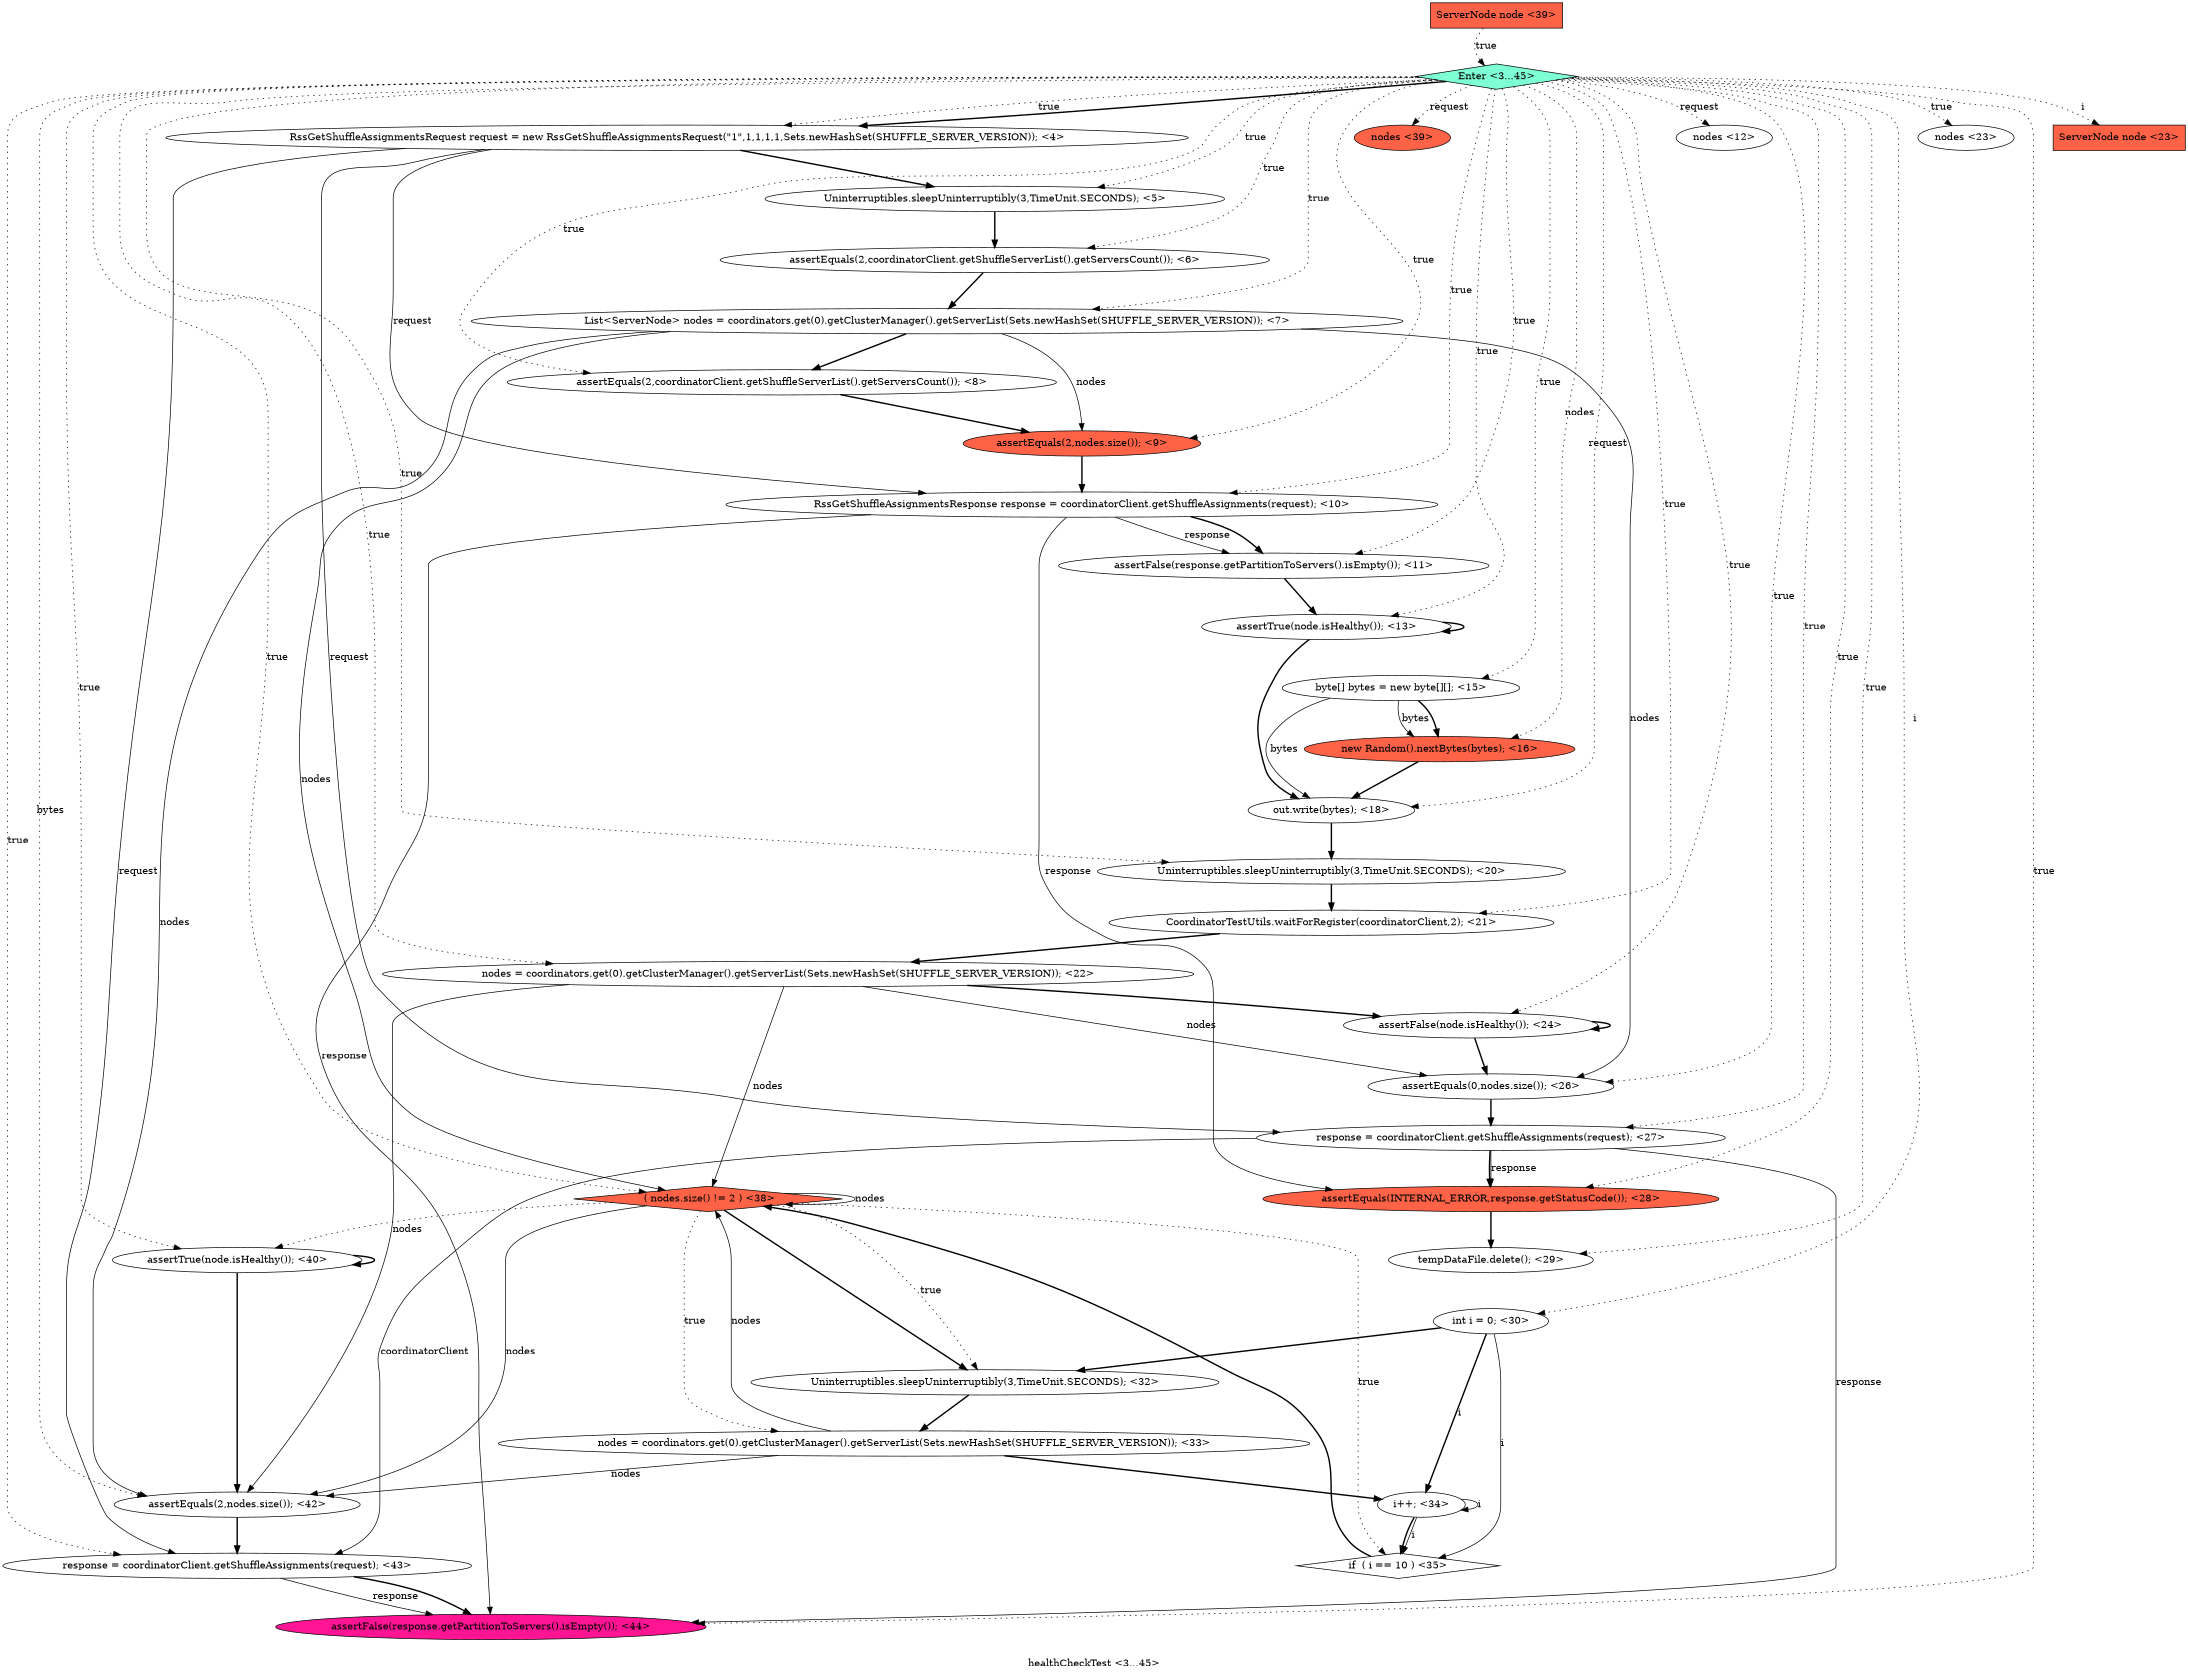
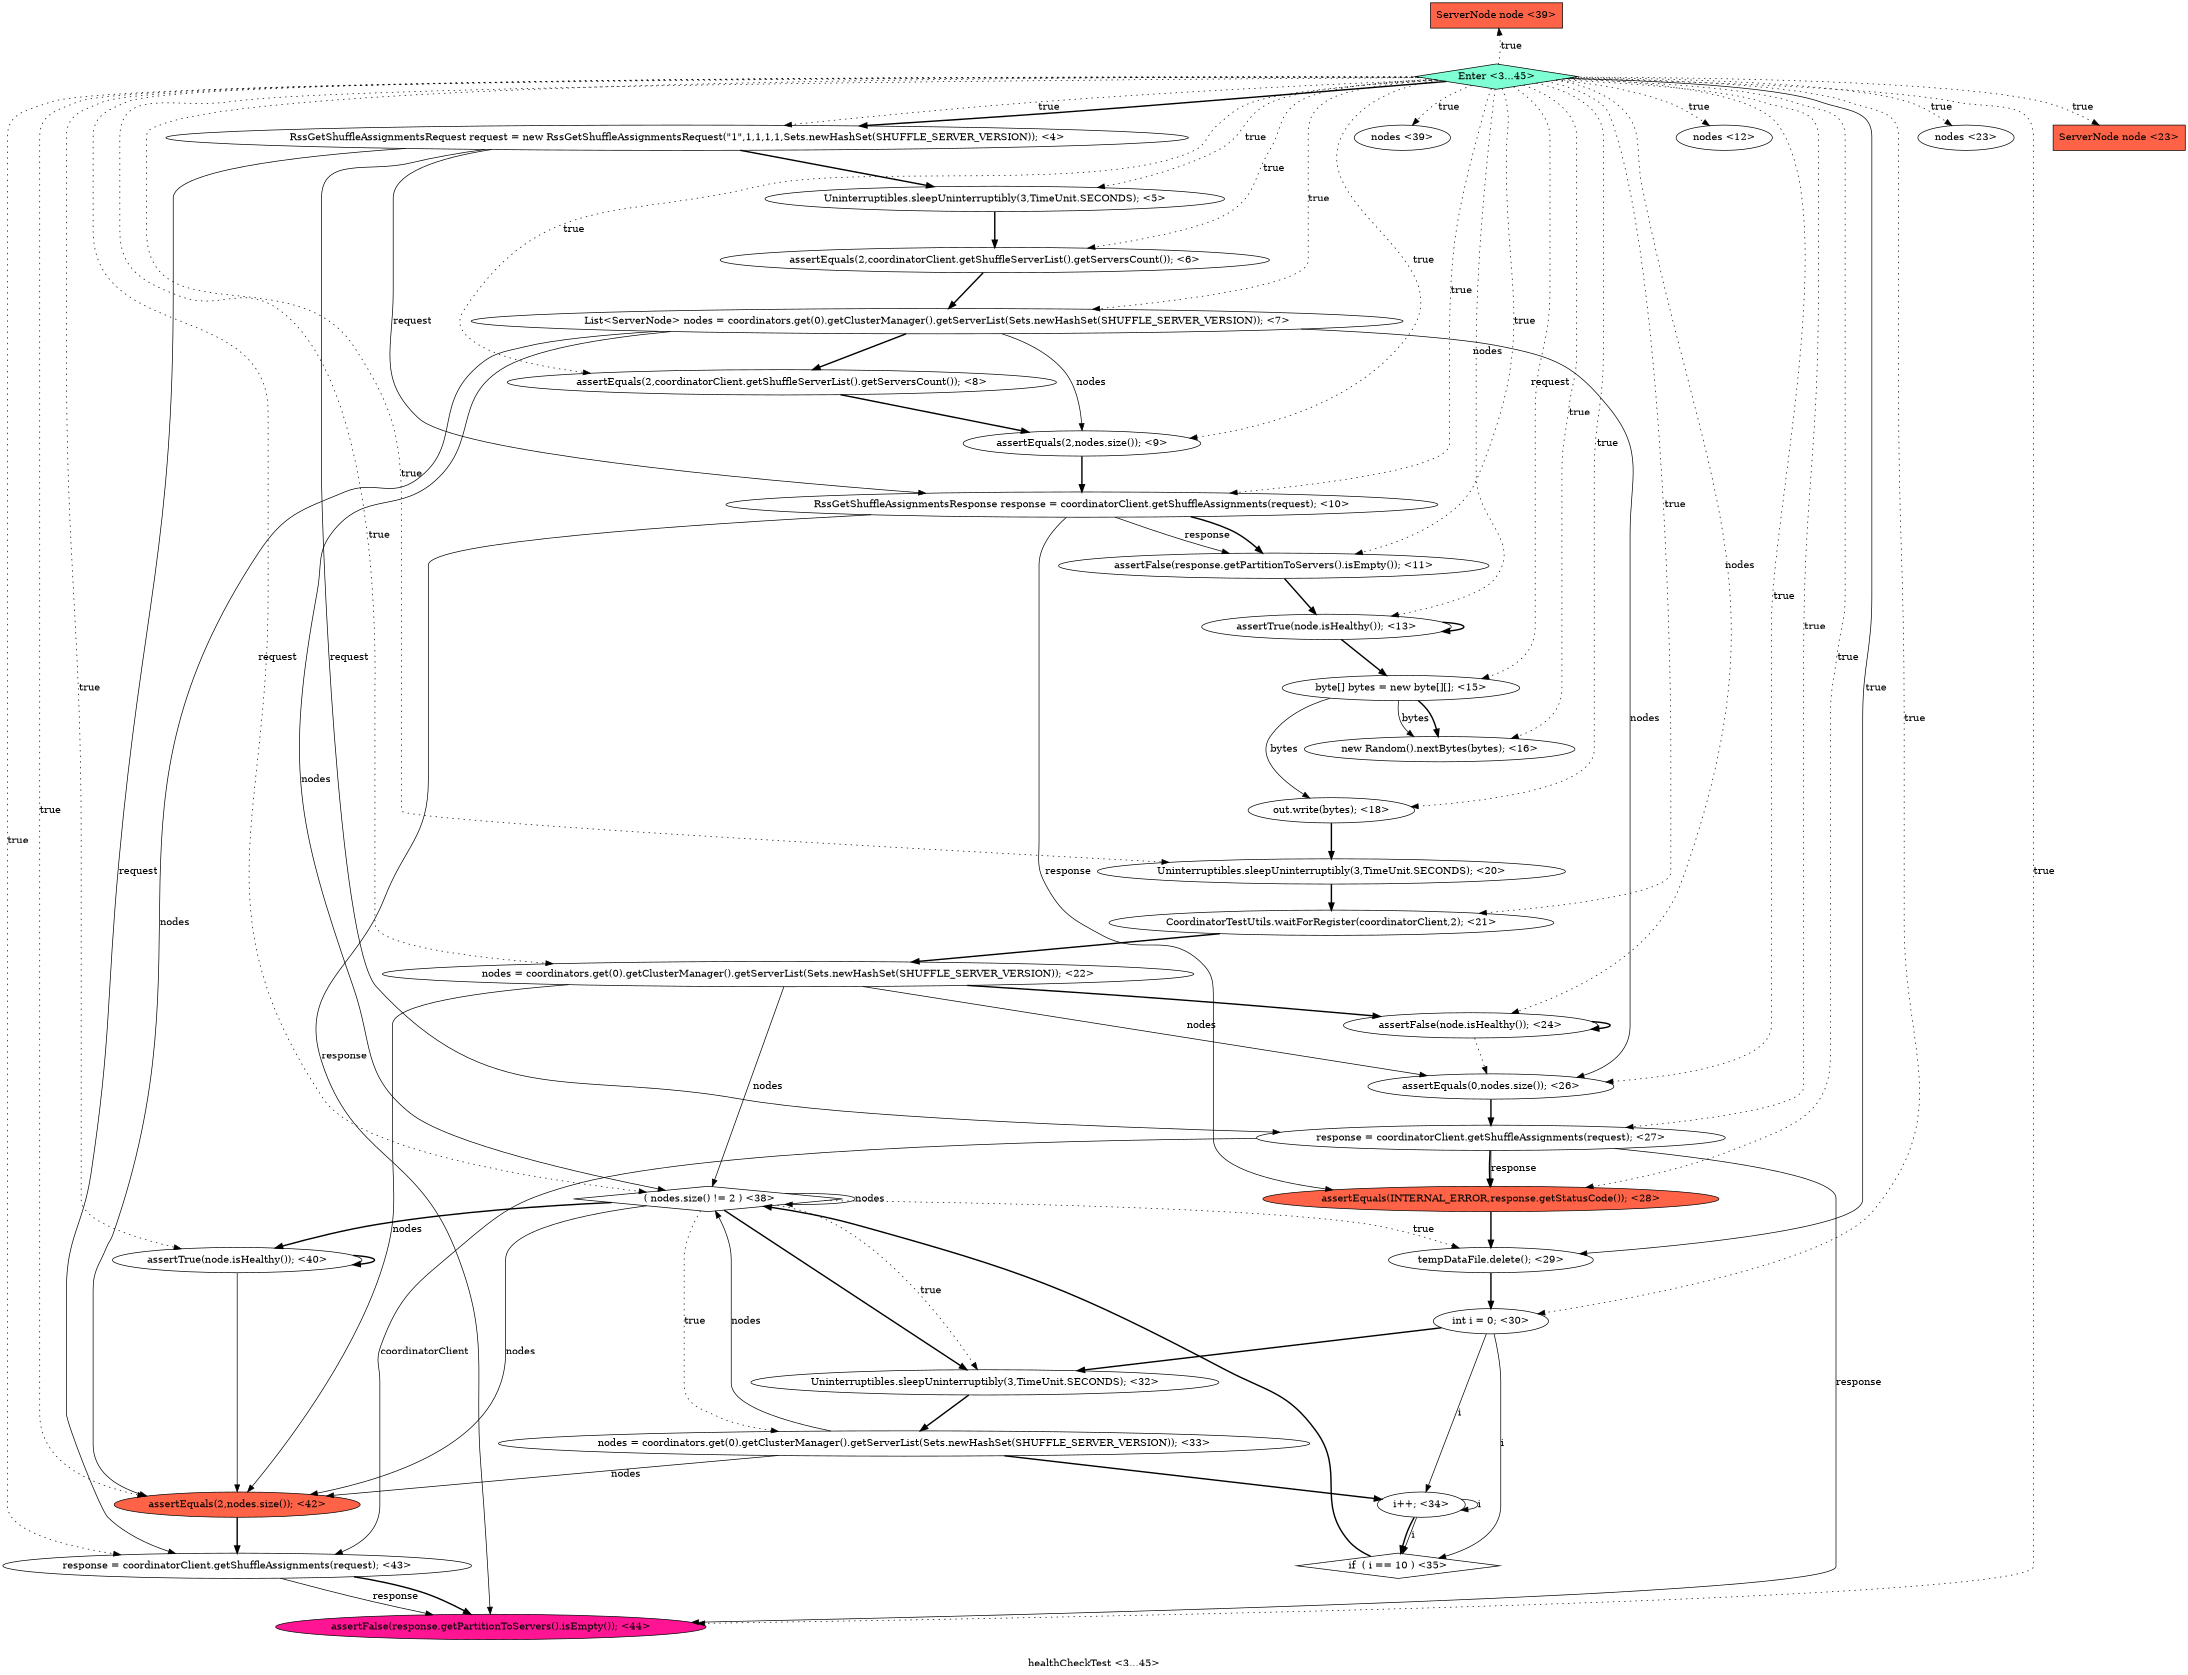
(1475, 44) -> (1500, 50)
(1449, 107) -> (1449, 107)
(1699, 107) -> (1699, 107)
(2083, 107) -> (2083, 107)
(1402, 138) -> (1402, 138)
(1488, 352) -> (1488, 352)
(1550, 382) -> (1550, 382)
(1580, 413) -> (1580, 413)
(1082, 443) -> (1082, 443)
(1608, 443) -> (1608, 443)
(1740, 566) -> (1740, 566)
(1868, 649) -> (1868, 649)
(278, 657) -> (278, 657)
(1259, 715) -> (1361, 655)
(1915, 719) -> (1915, 719)
(1440, 749) -> (1440, 749)
(1388, 778) -> none
(51, 810) -> (51, 810)
(1480, 1053) -> (1480, 1053)
(708, 1199) -> (708, 1199)
(446, 1215) -> (446, 1215)
(1227, 1231) -> (1140, 1208)
none -> (1491, 1287)
(237, 1379) -> (237, 1379)
(1457, 1410) -> (1457, 1410)
(237, 1505) -> (237, 1505)
